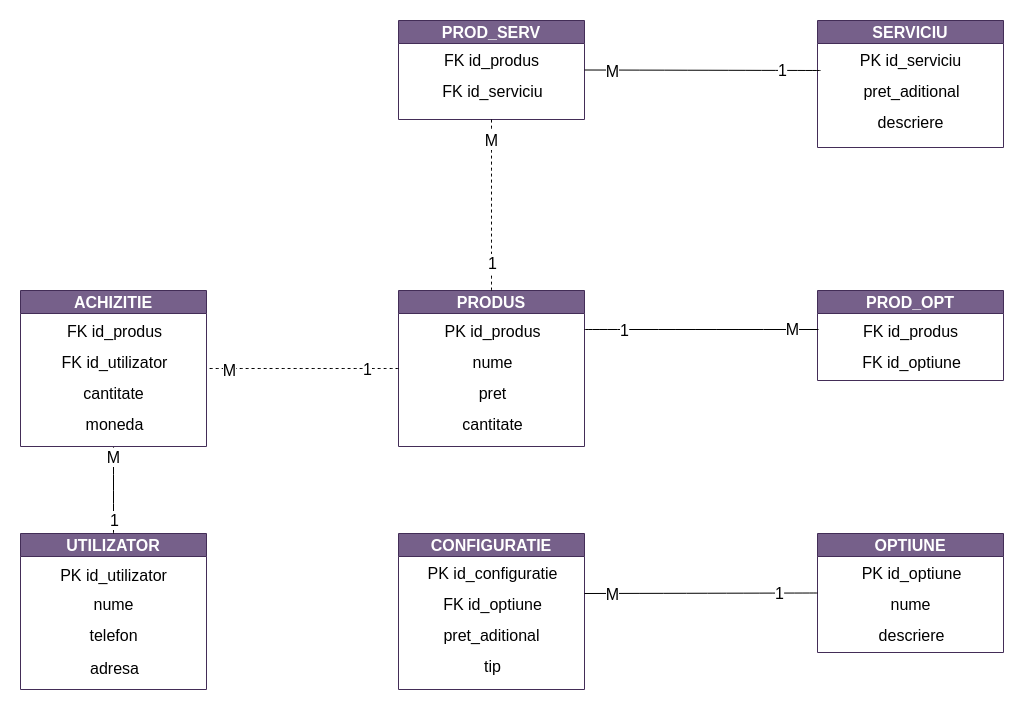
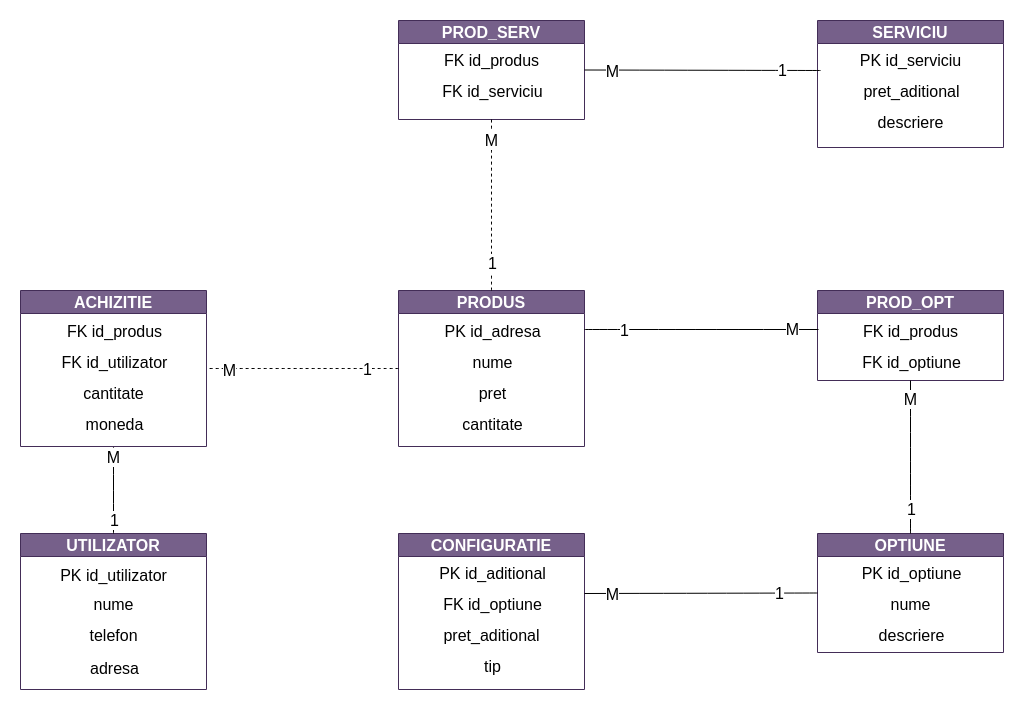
(493, 332) -> (493, 332)
none -> (911, 455)
(493, 574) -> (493, 574)
